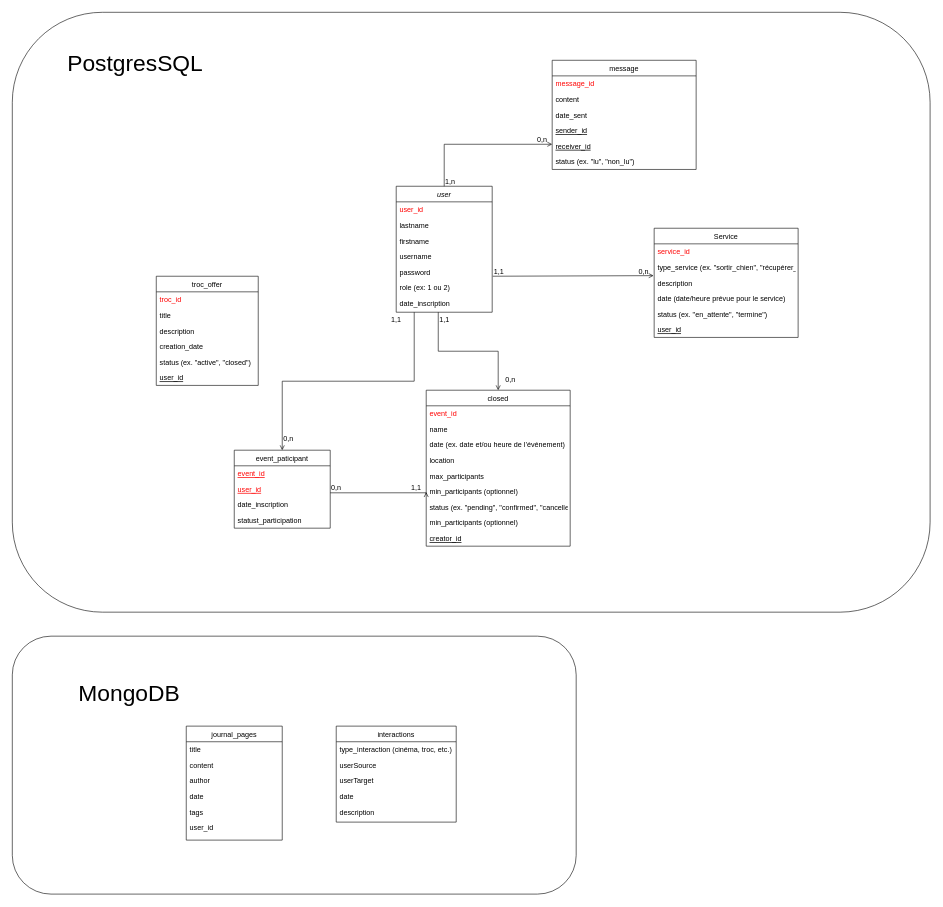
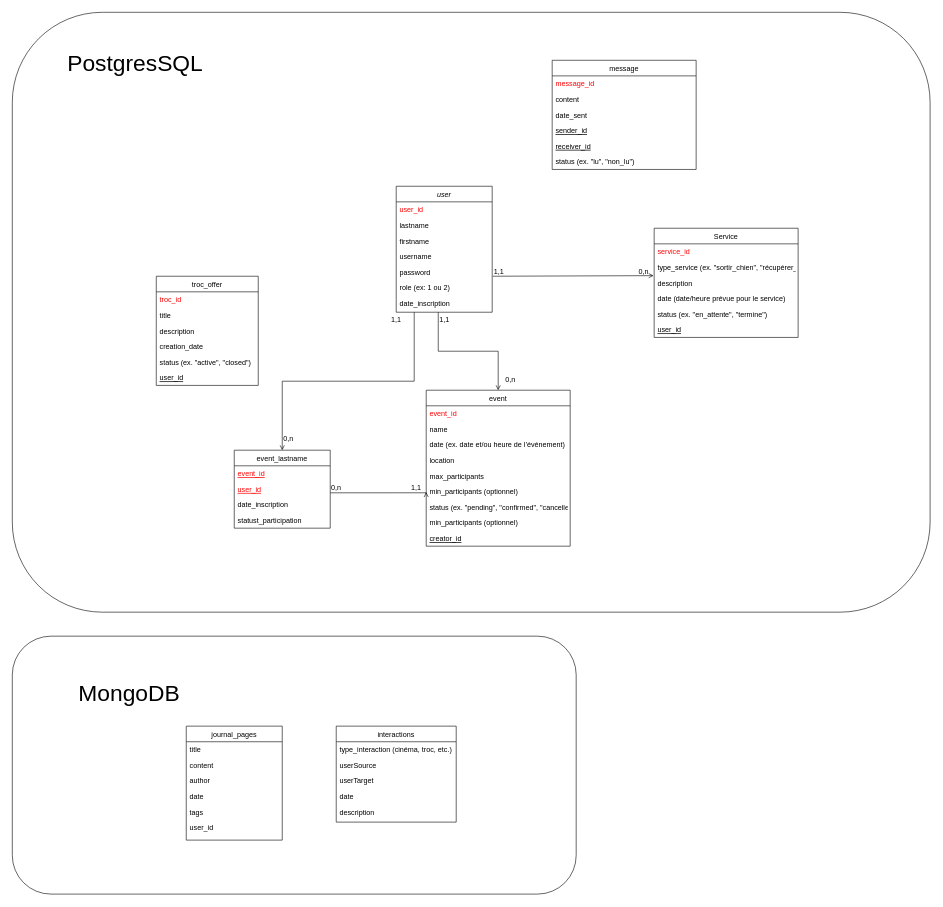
(475, 144) -> none
(498, 398) -> (498, 398)
(282, 458) -> (282, 458)
